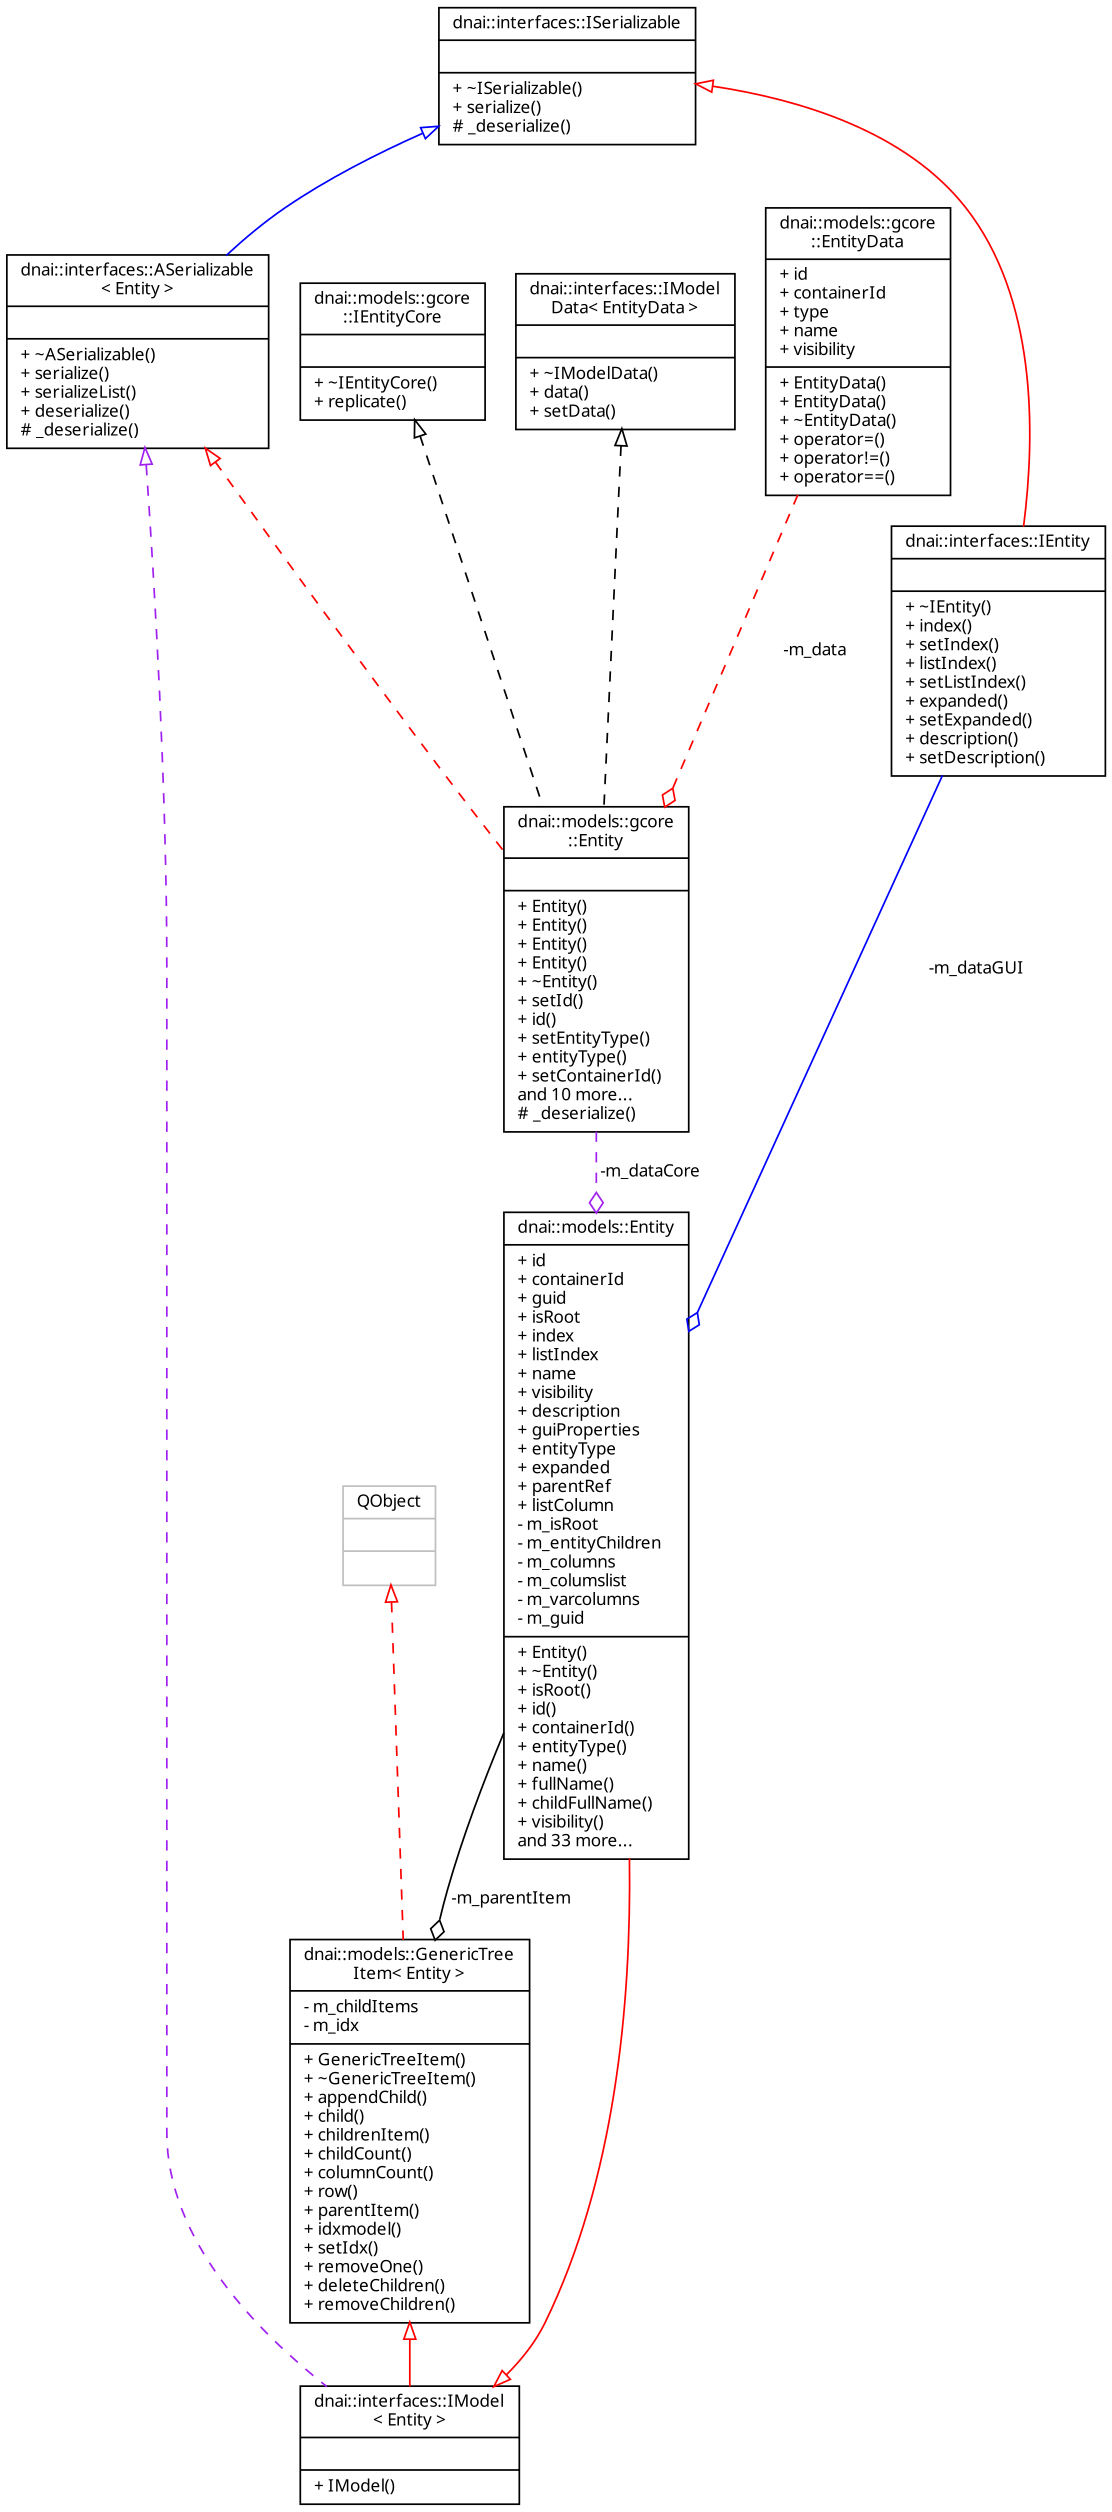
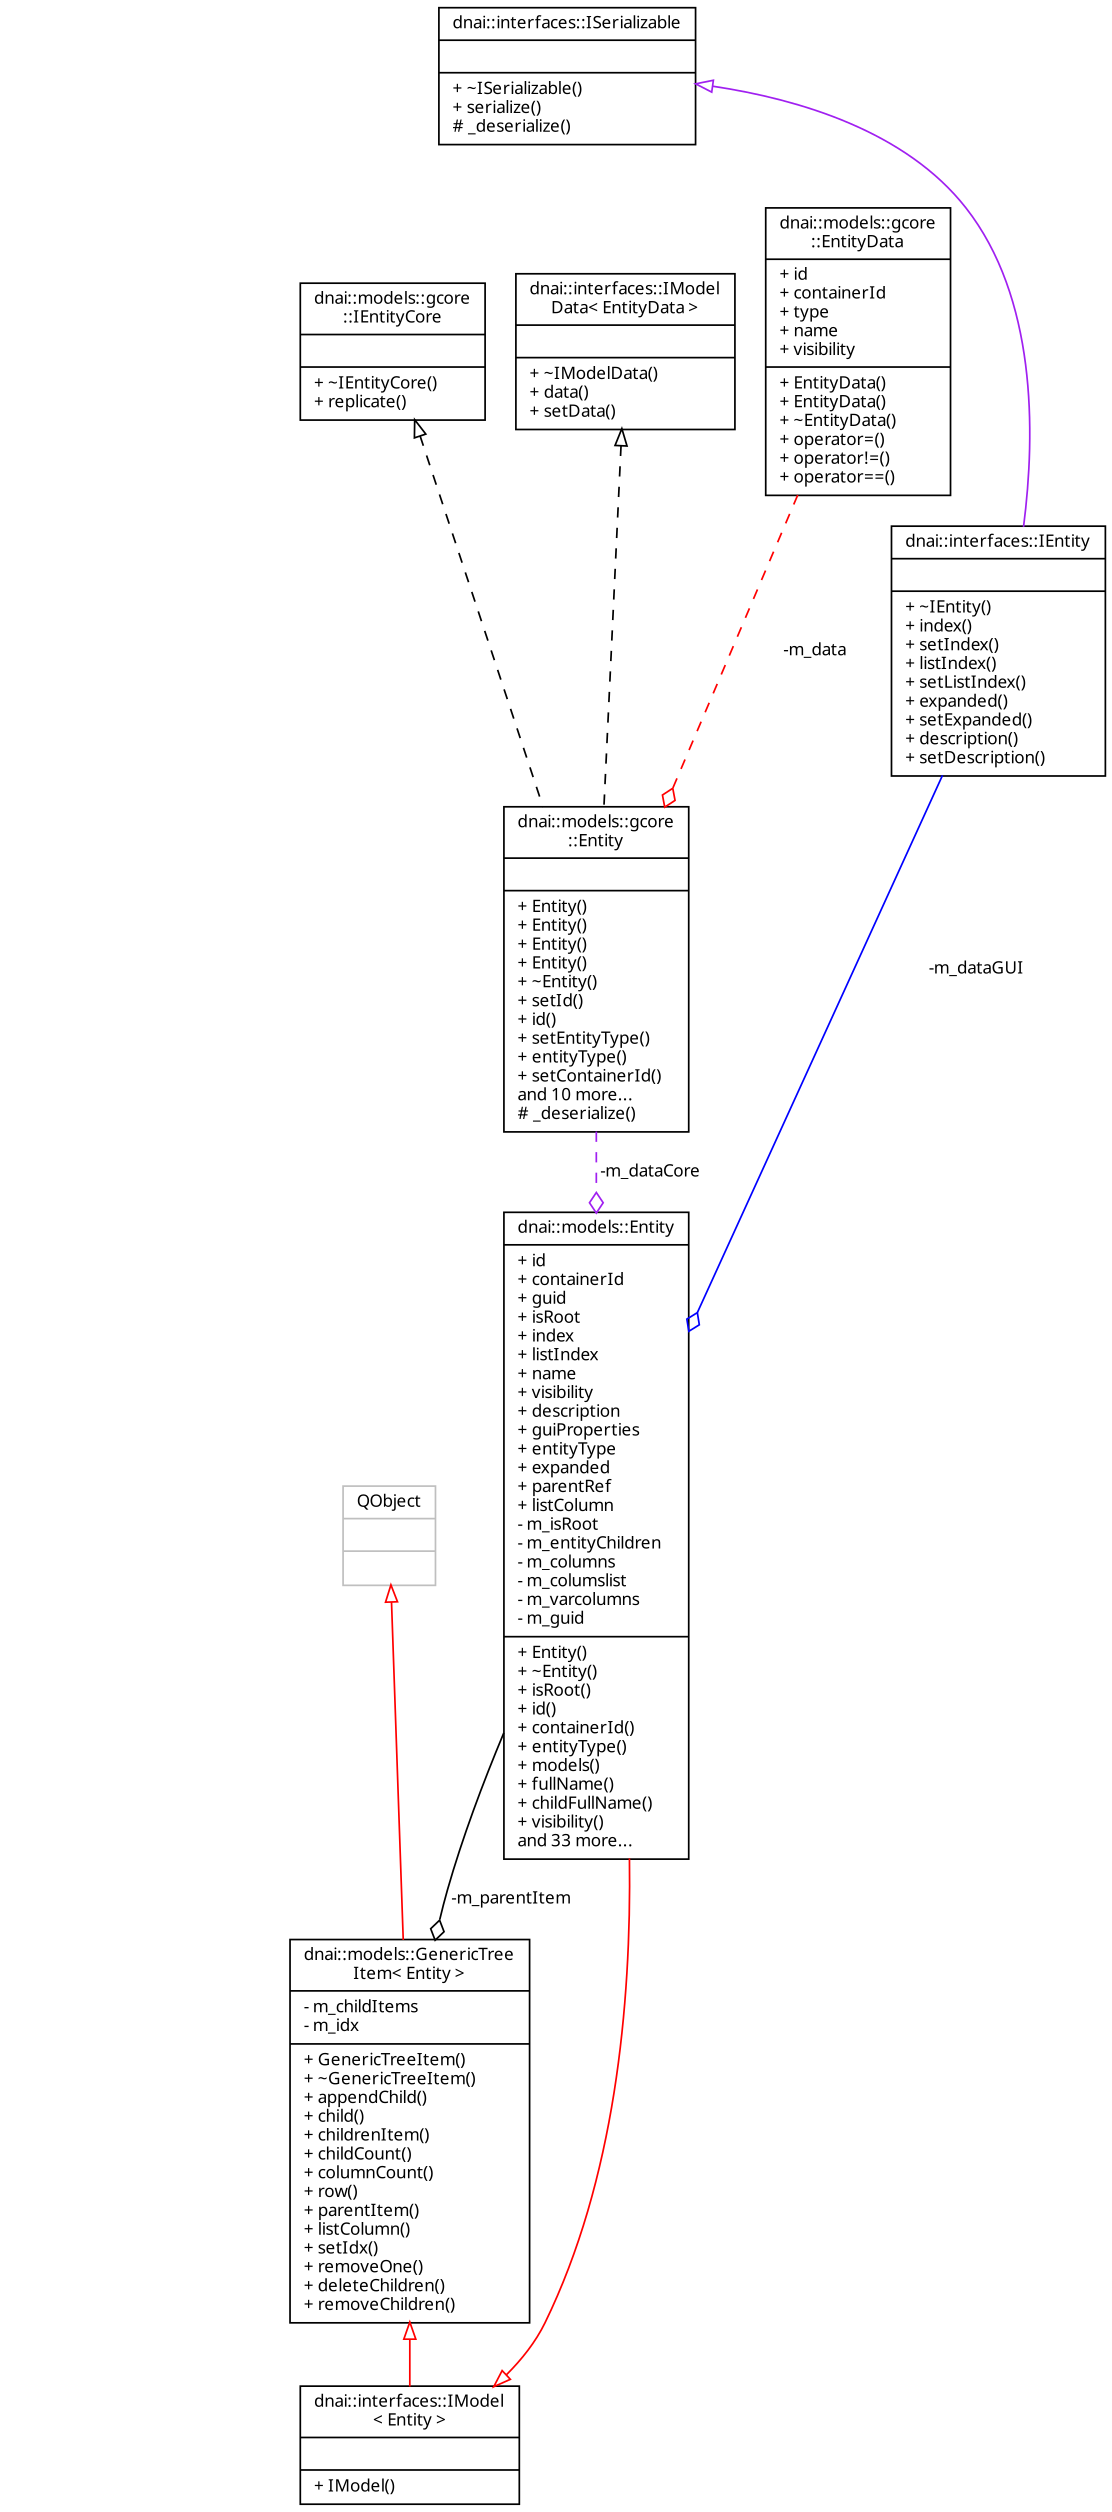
(978, 227) -> (978, 227)
(138, 352) -> none
(553, 1766) -> (560, 1766)
(397, 1771) -> (397, 1771)
(353, 2230) -> (358, 2230)
